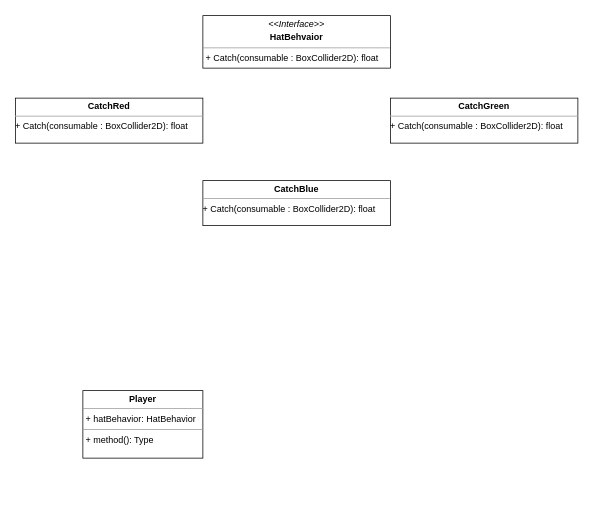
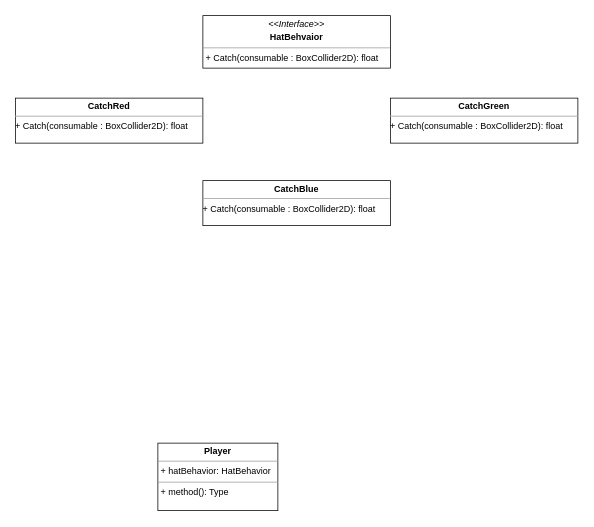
(143, 424) -> (218, 477)
